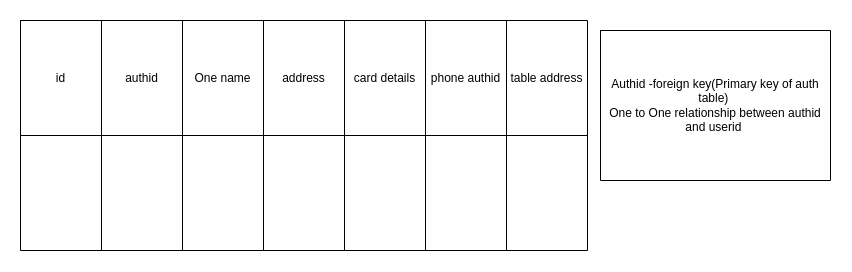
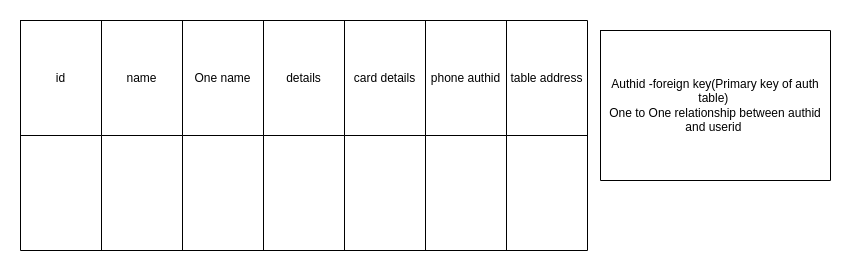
(142, 79) -> (142, 79)
(304, 79) -> (304, 79)
